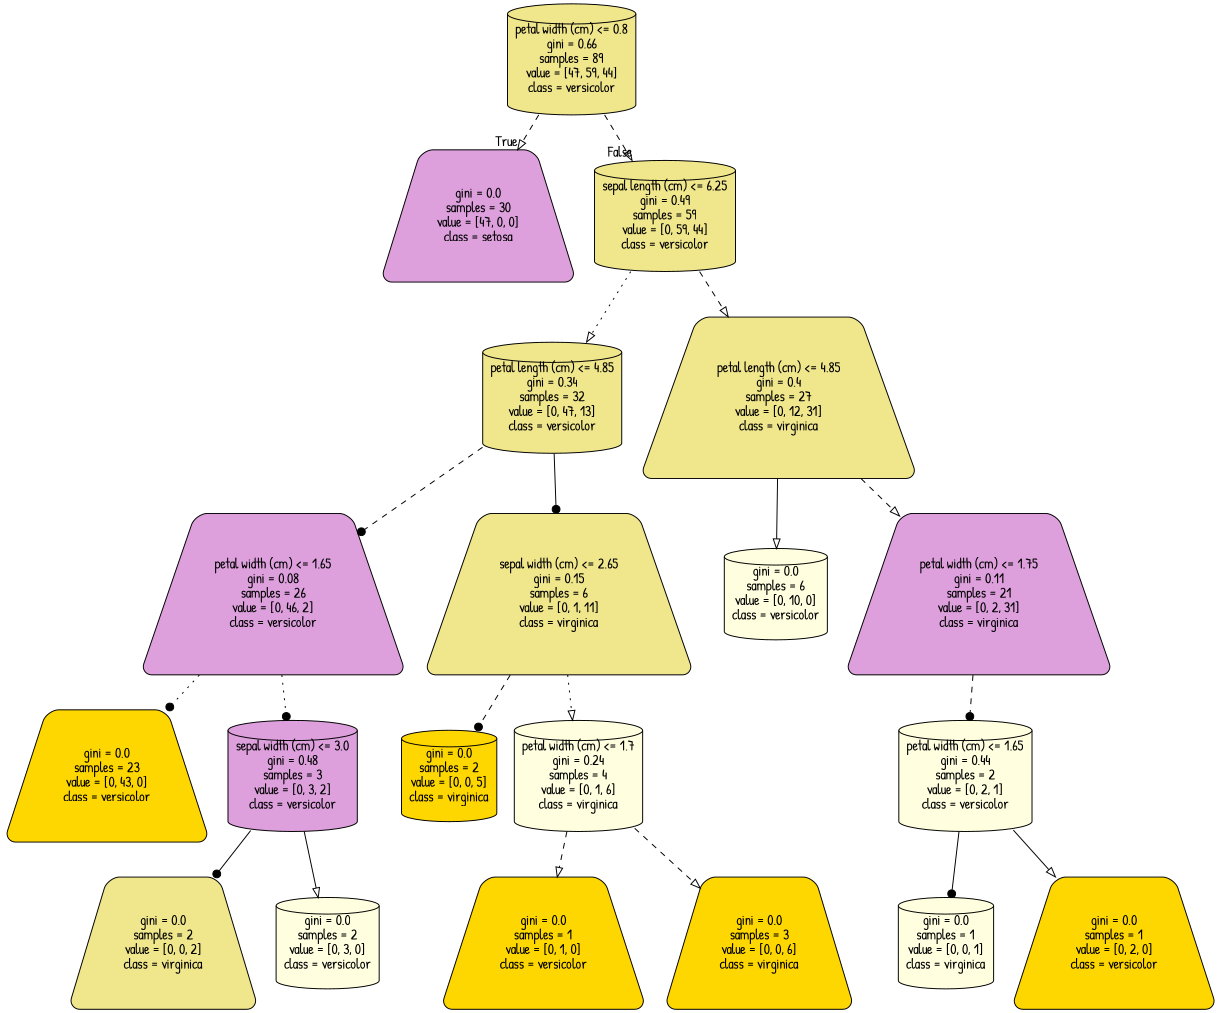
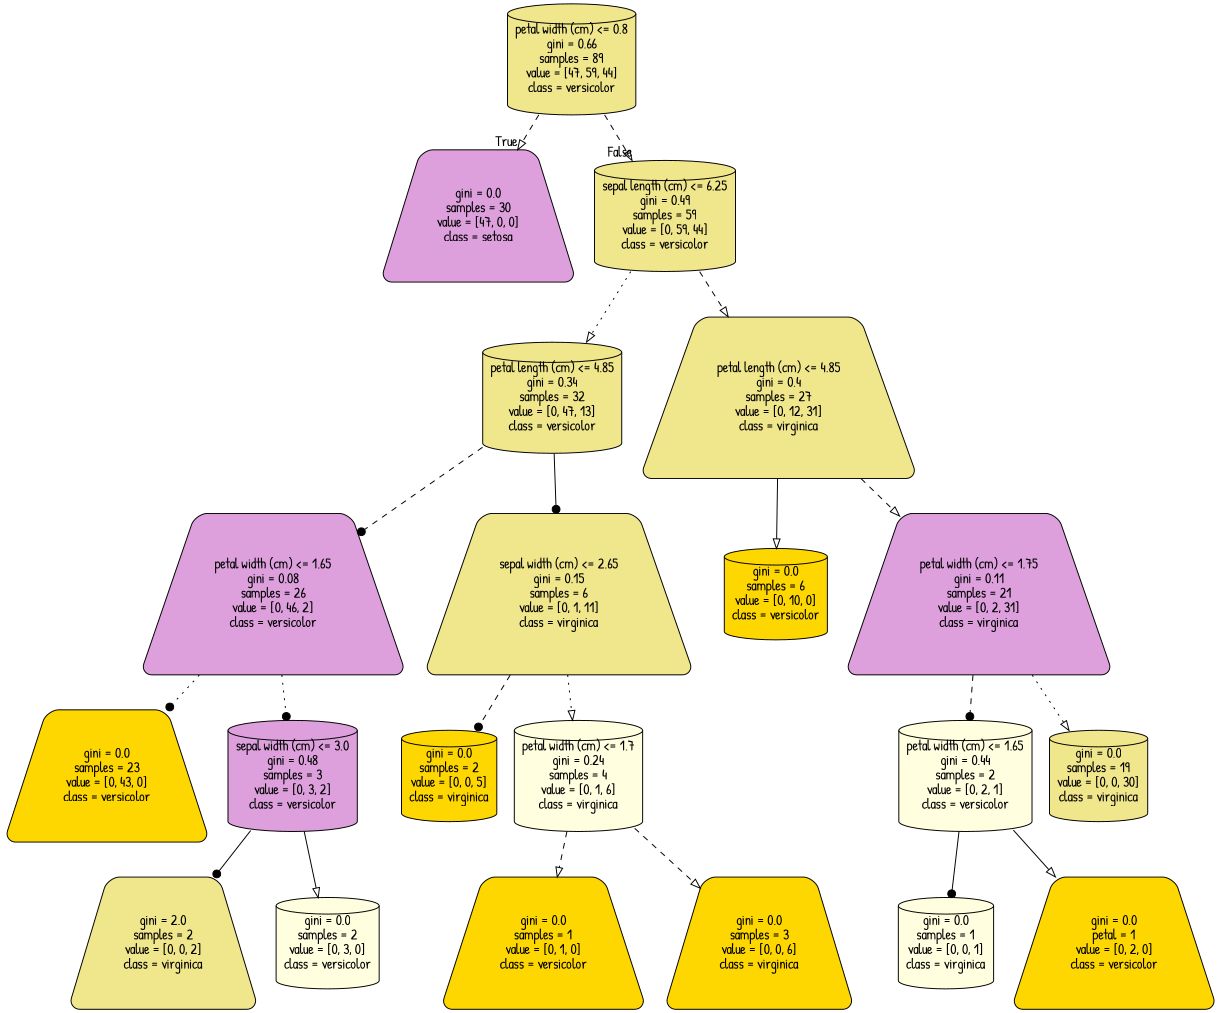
(776, 594) -> (776, 594)
none -> (1099, 776)
(163, 943) -> (163, 943)
(1114, 943) -> (1114, 943)
